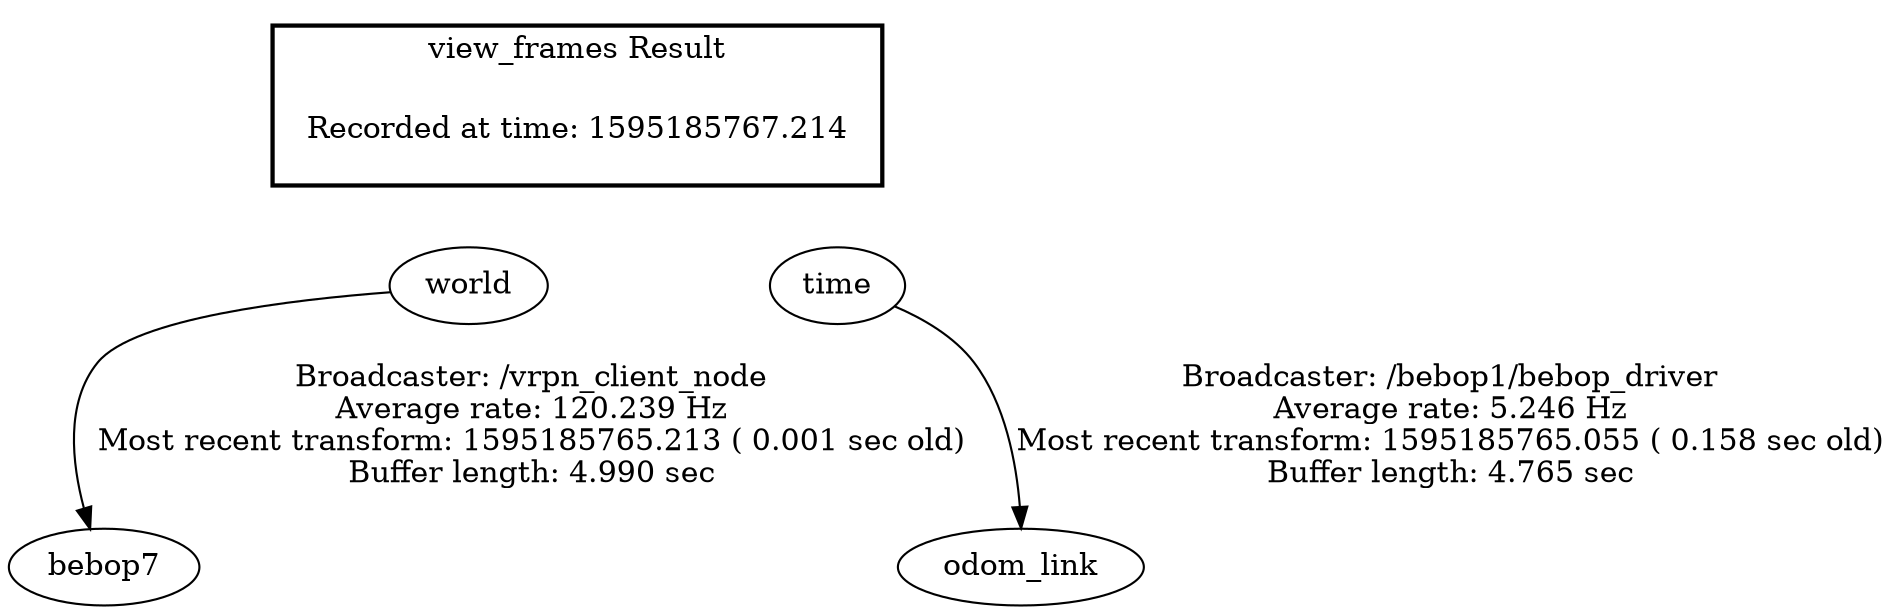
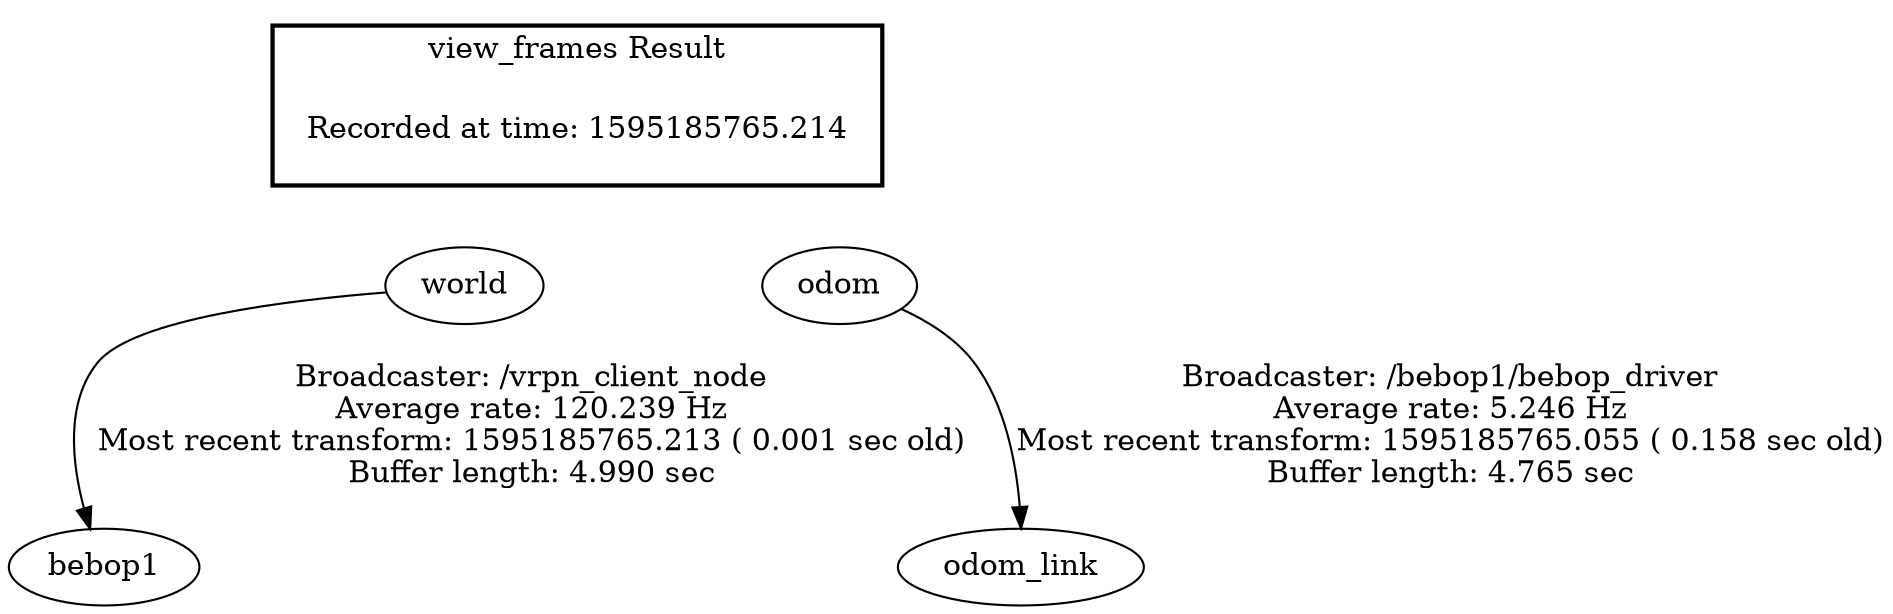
(577, 130) -> (577, 130)
(838, 286) -> (840, 286)
(104, 567) -> (104, 567)
